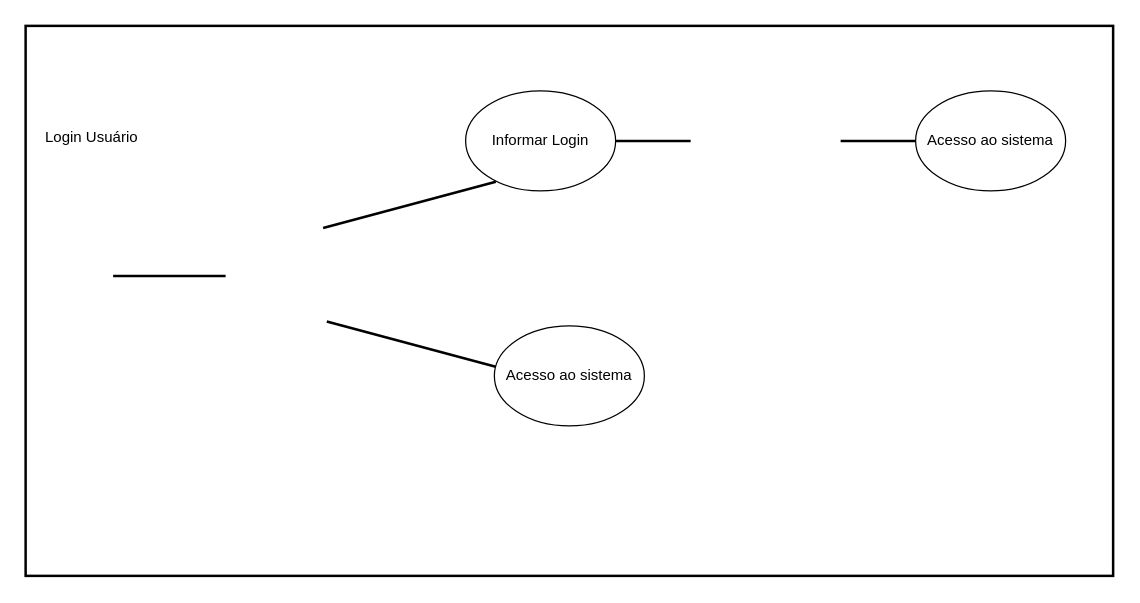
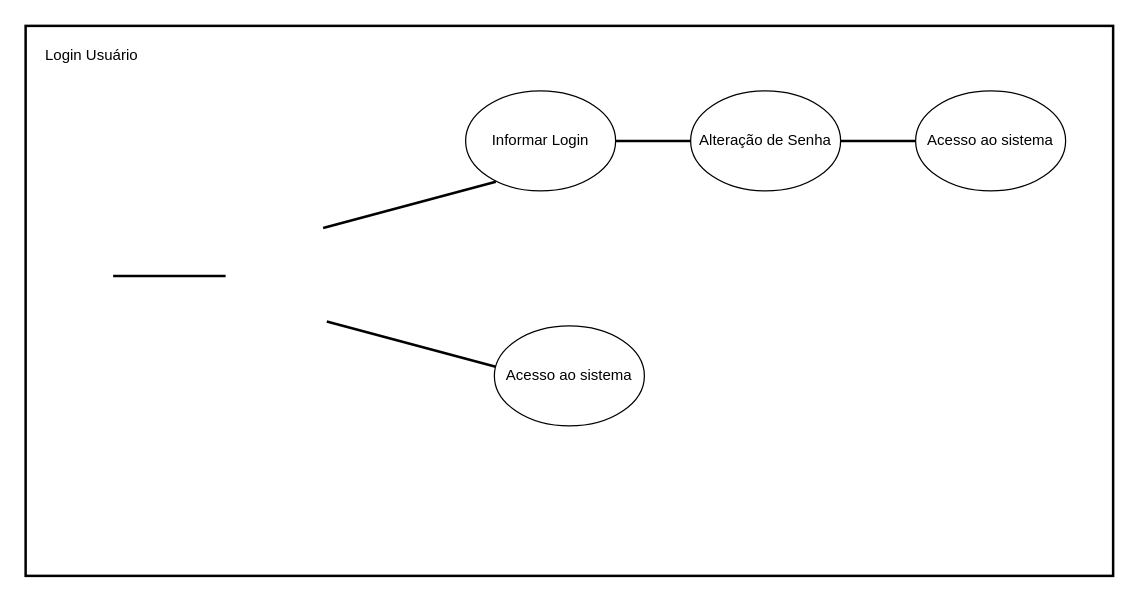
(132, 138) -> (132, 57)
none -> (766, 141)
